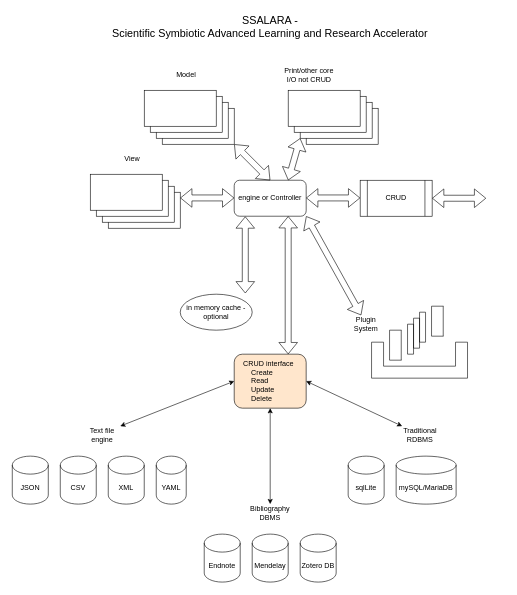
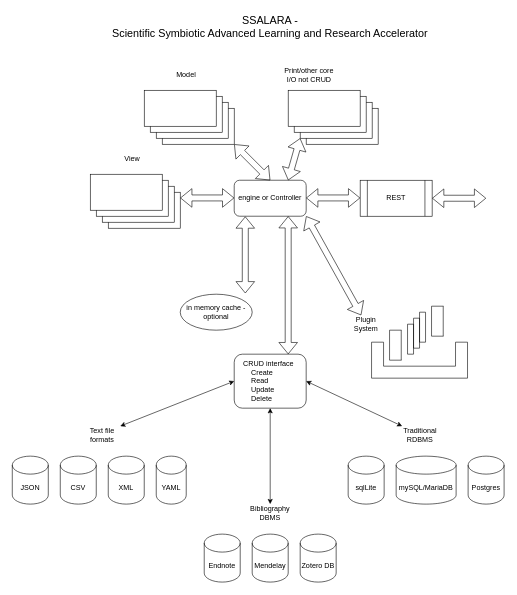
(396, 198) -> (396, 198)
(270, 381) -> (270, 381)
(102, 435) -> (102, 435)
none -> (486, 480)
